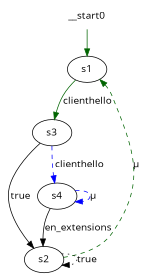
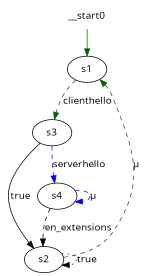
(64, 95) -> (64, 95)
(79, 164) -> (79, 164)
(45, 223) -> (45, 223)
